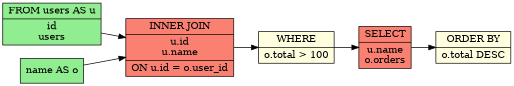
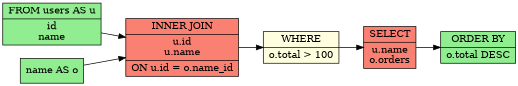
(52, 37) -> (52, 37)
(473, 47) -> (478, 47)
(180, 68) -> (182, 68)
